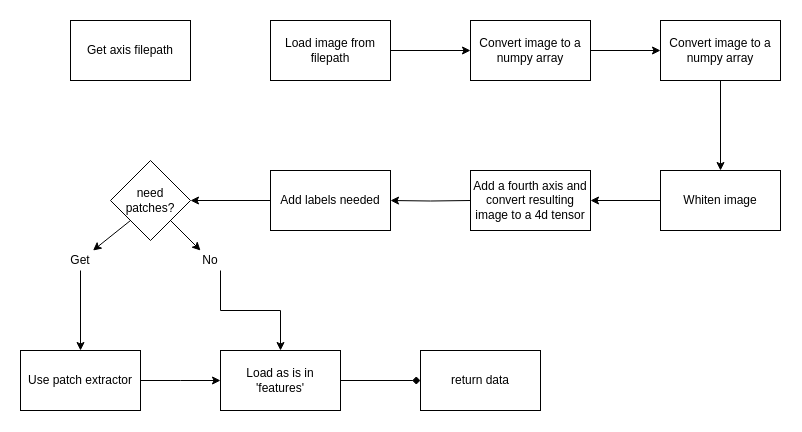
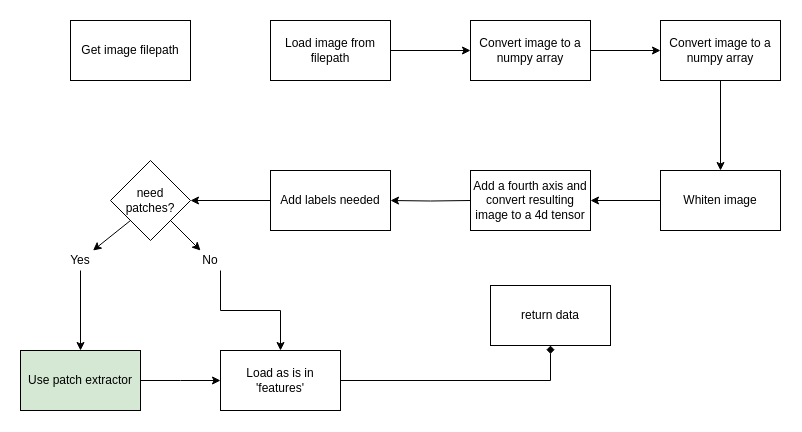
(131, 51) -> (131, 51)
(81, 261) -> (81, 261)
(81, 381) -> (81, 381)
(481, 381) -> (551, 316)
